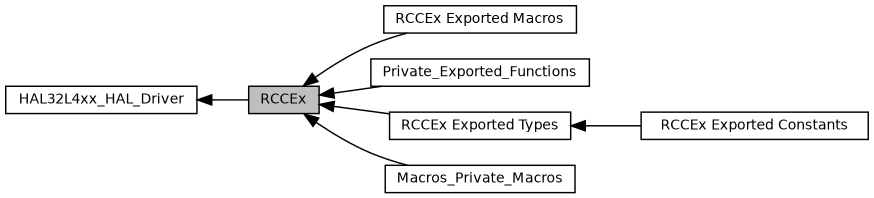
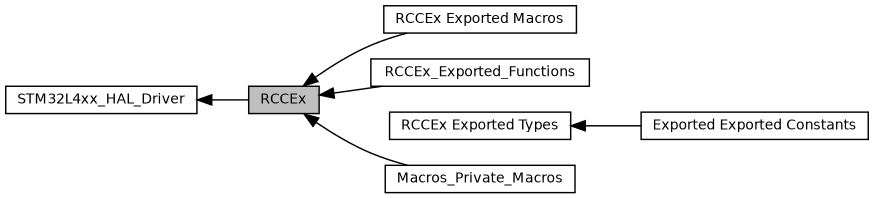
(480, 73) -> (480, 73)
(101, 100) -> (101, 100)
(362, 110) -> none
(755, 126) -> (755, 126)
